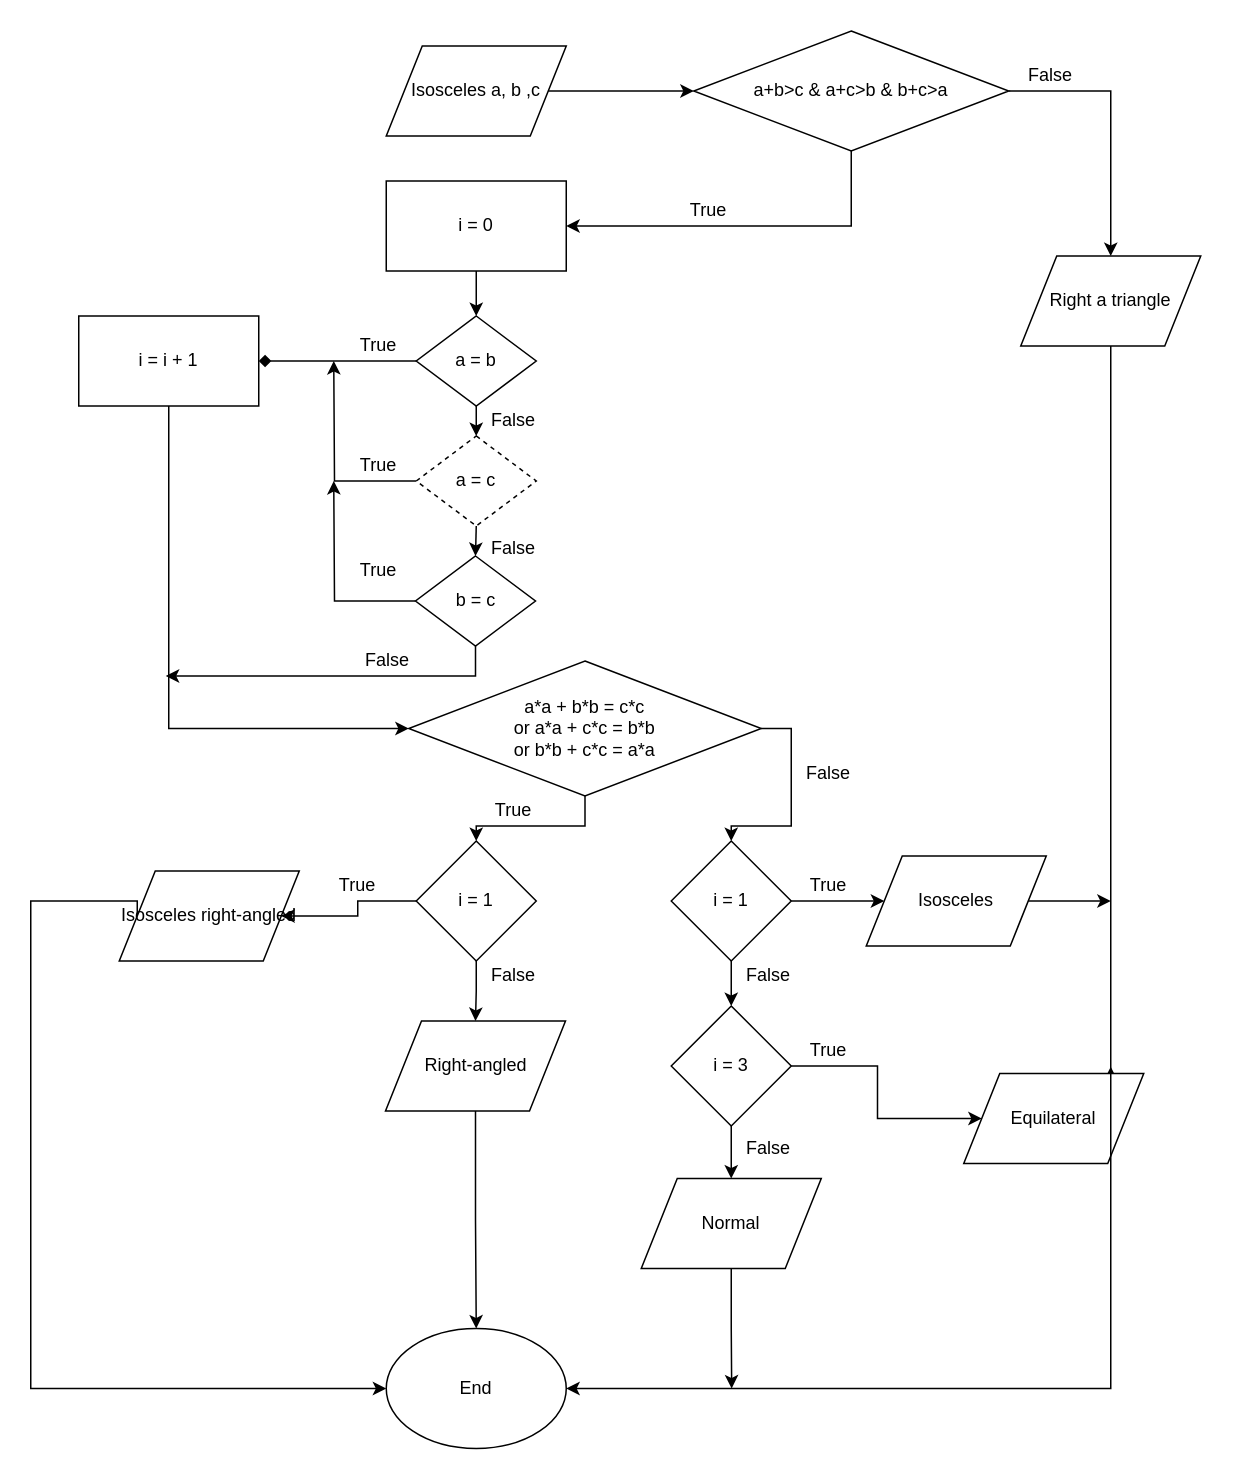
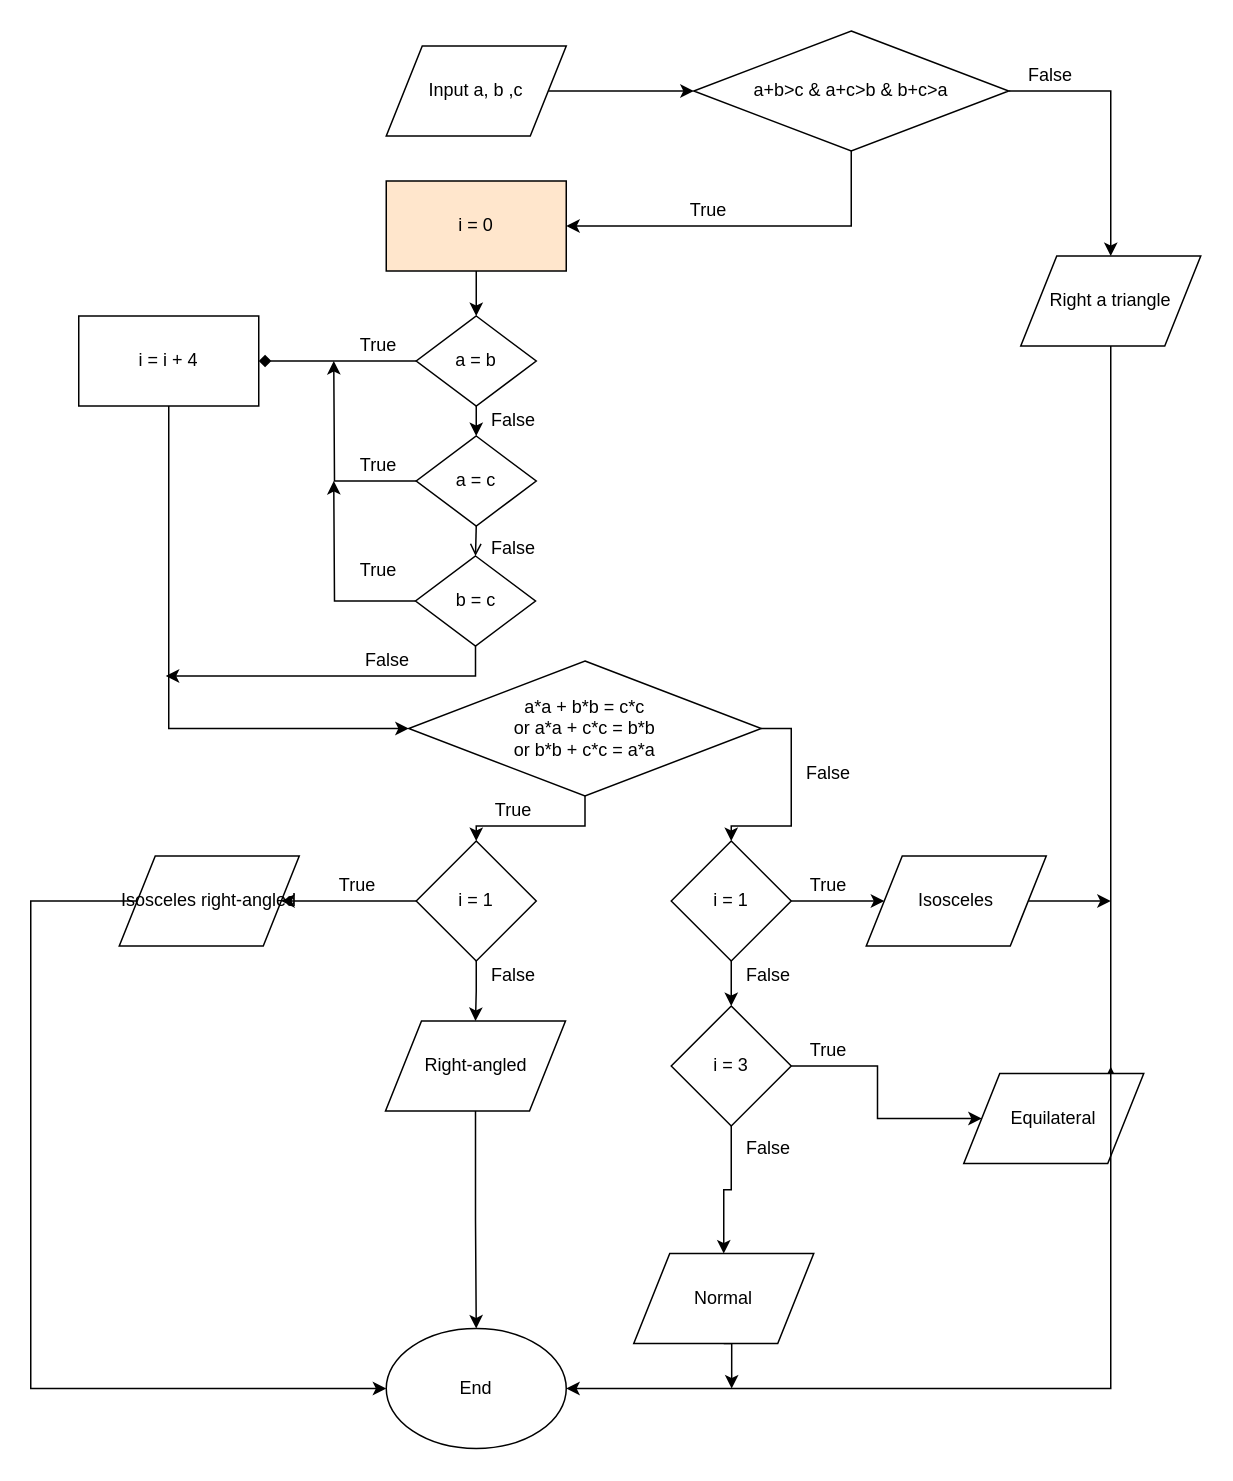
(476, 91) -> (476, 91)
(476, 226) -> (476, 226)
(169, 361) -> (169, 361)
(476, 481) -> (476, 481)
(476, 544) -> (476, 546)
(209, 916) -> (209, 901)
(731, 1223) -> (724, 1298)
